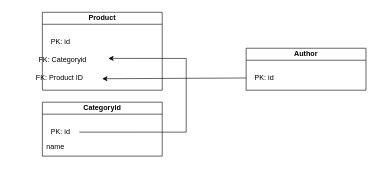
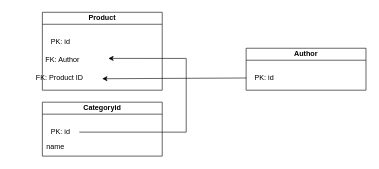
(61, 60) -> (61, 60)
